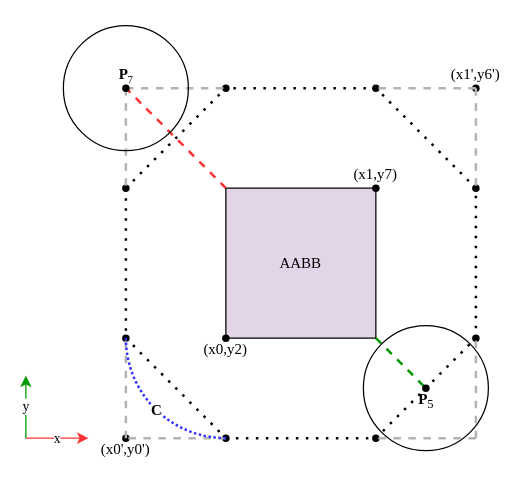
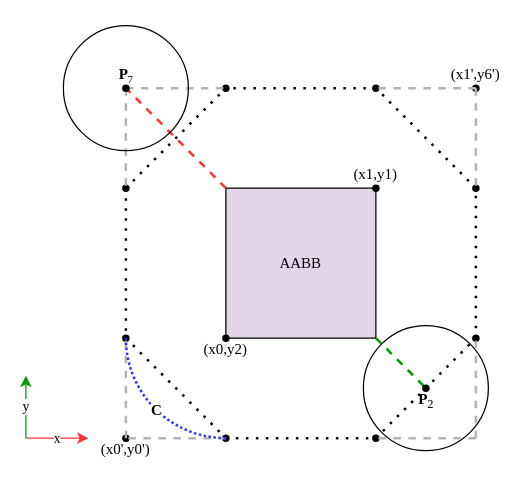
(375, 174) -> (375, 174)
(426, 401) -> (426, 401)
